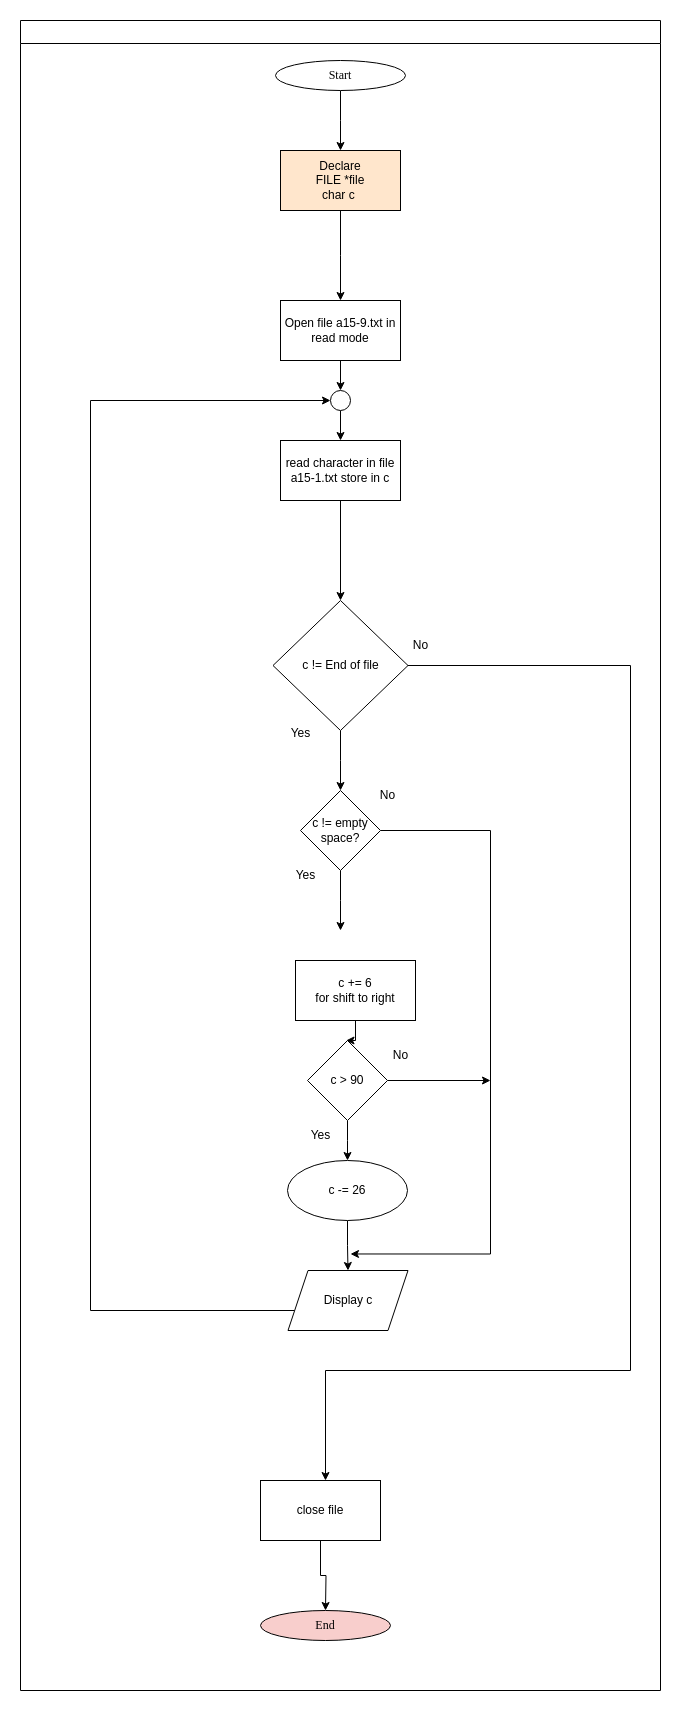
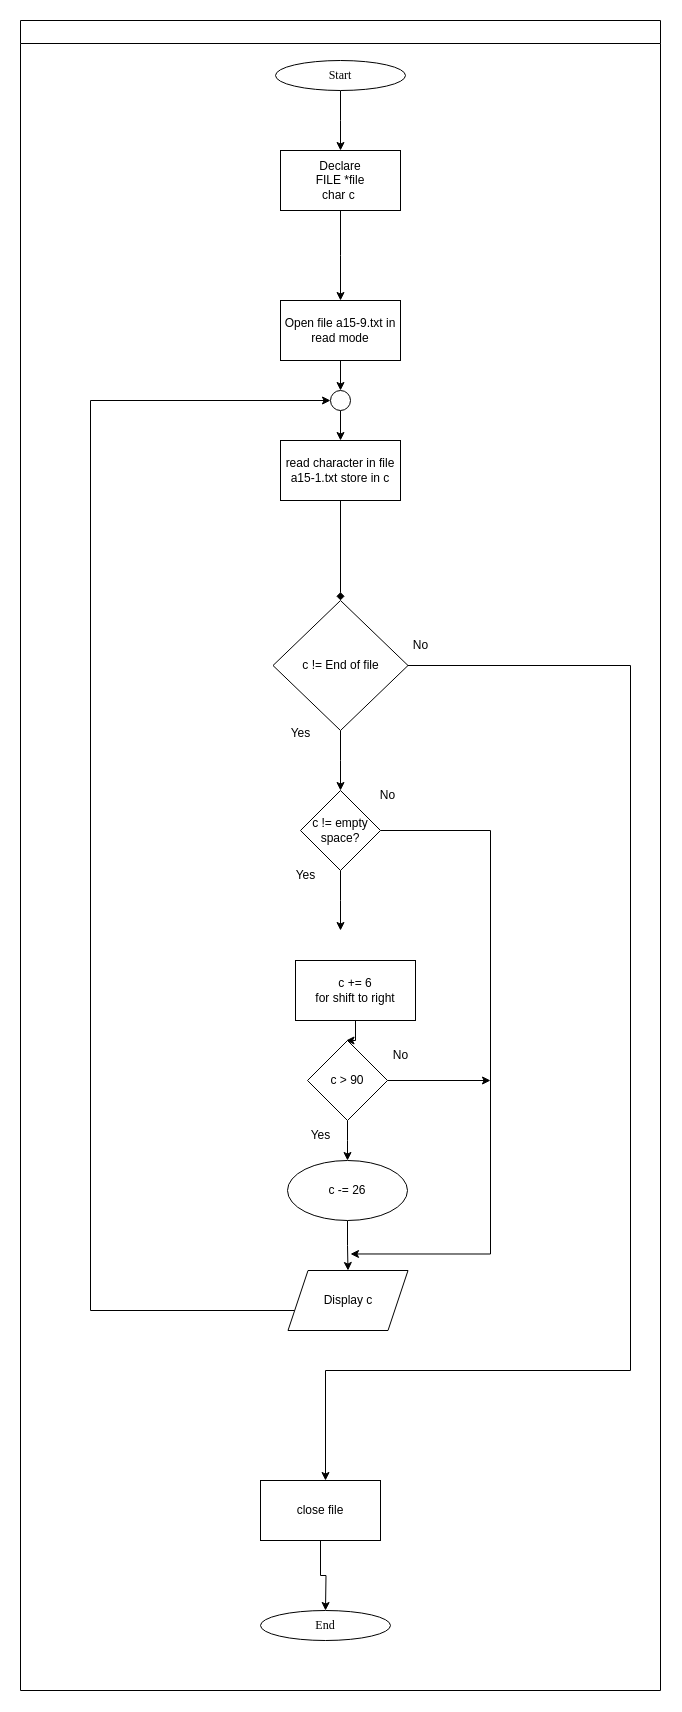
(341, 181) -> (341, 181)
(341, 592) -> (341, 592)
(326, 1626) -> (326, 1626)
